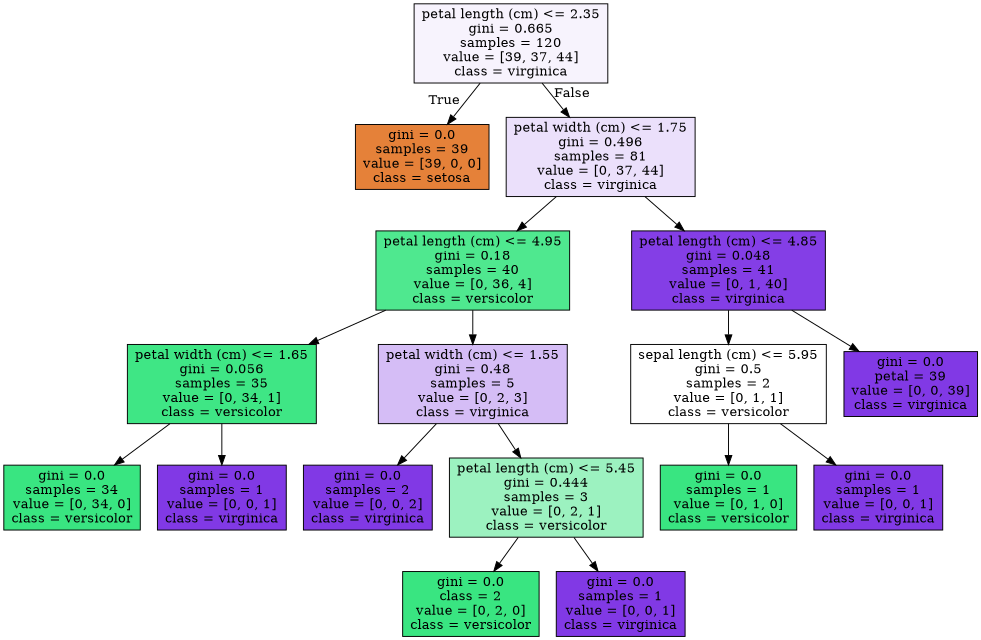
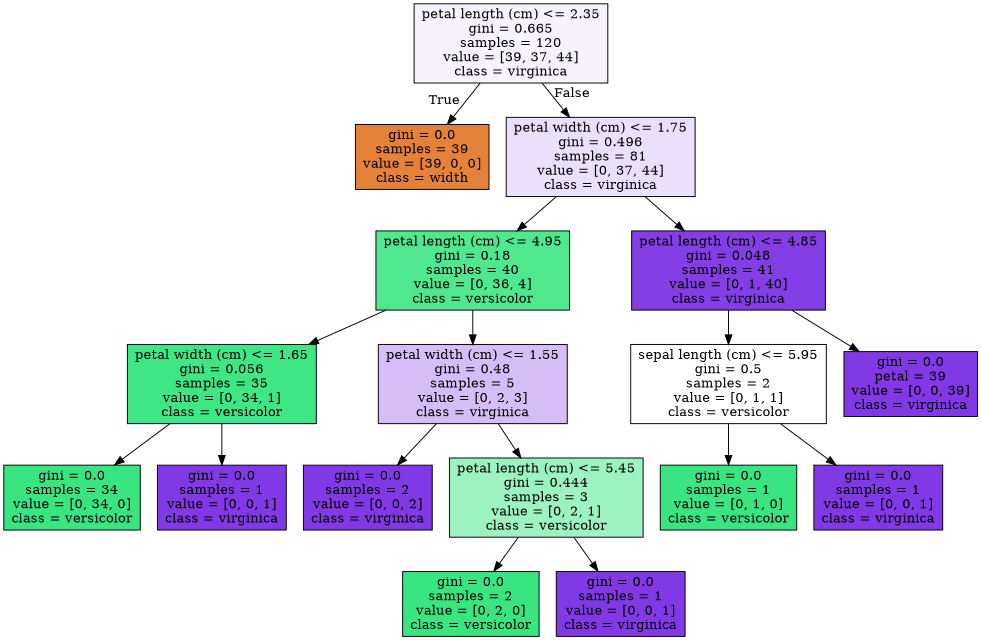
(422, 157) -> (422, 157)
(471, 604) -> (471, 604)
